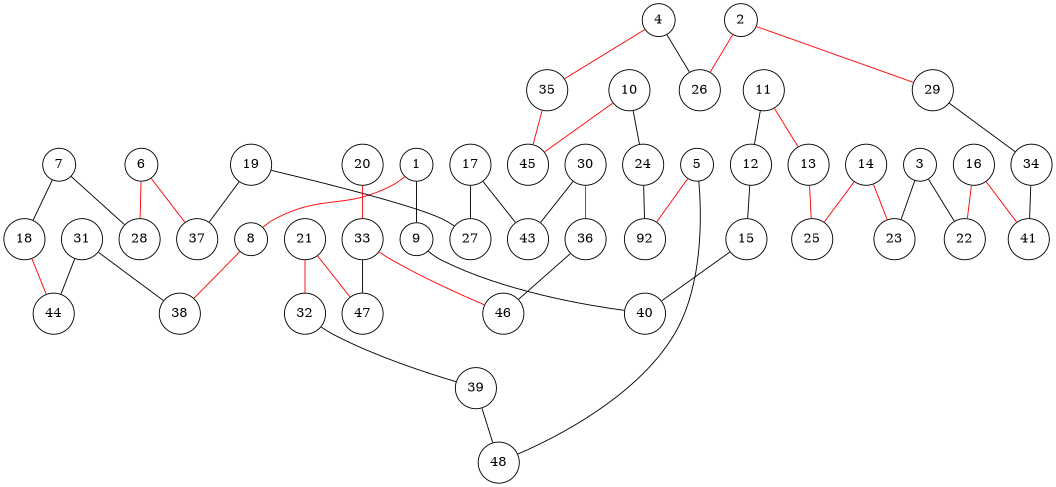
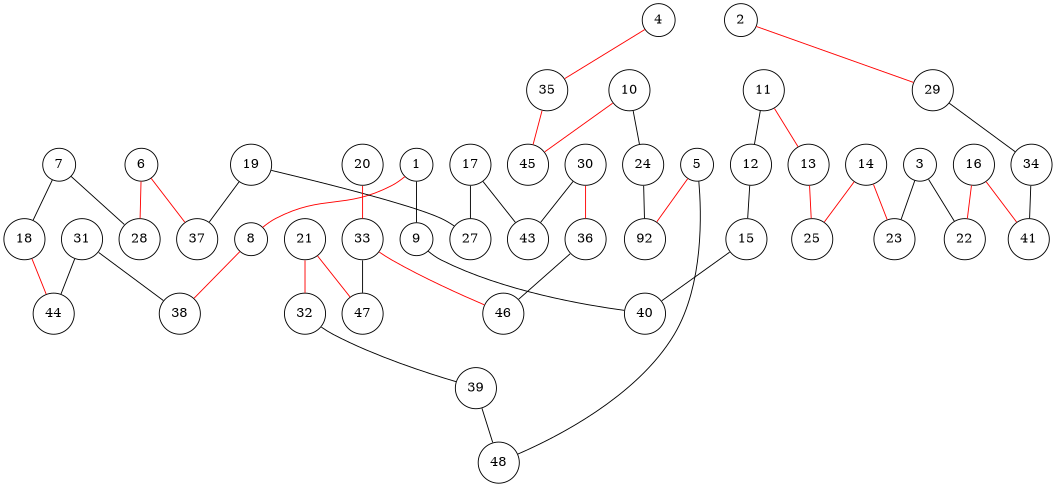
(700, 90) -> none
